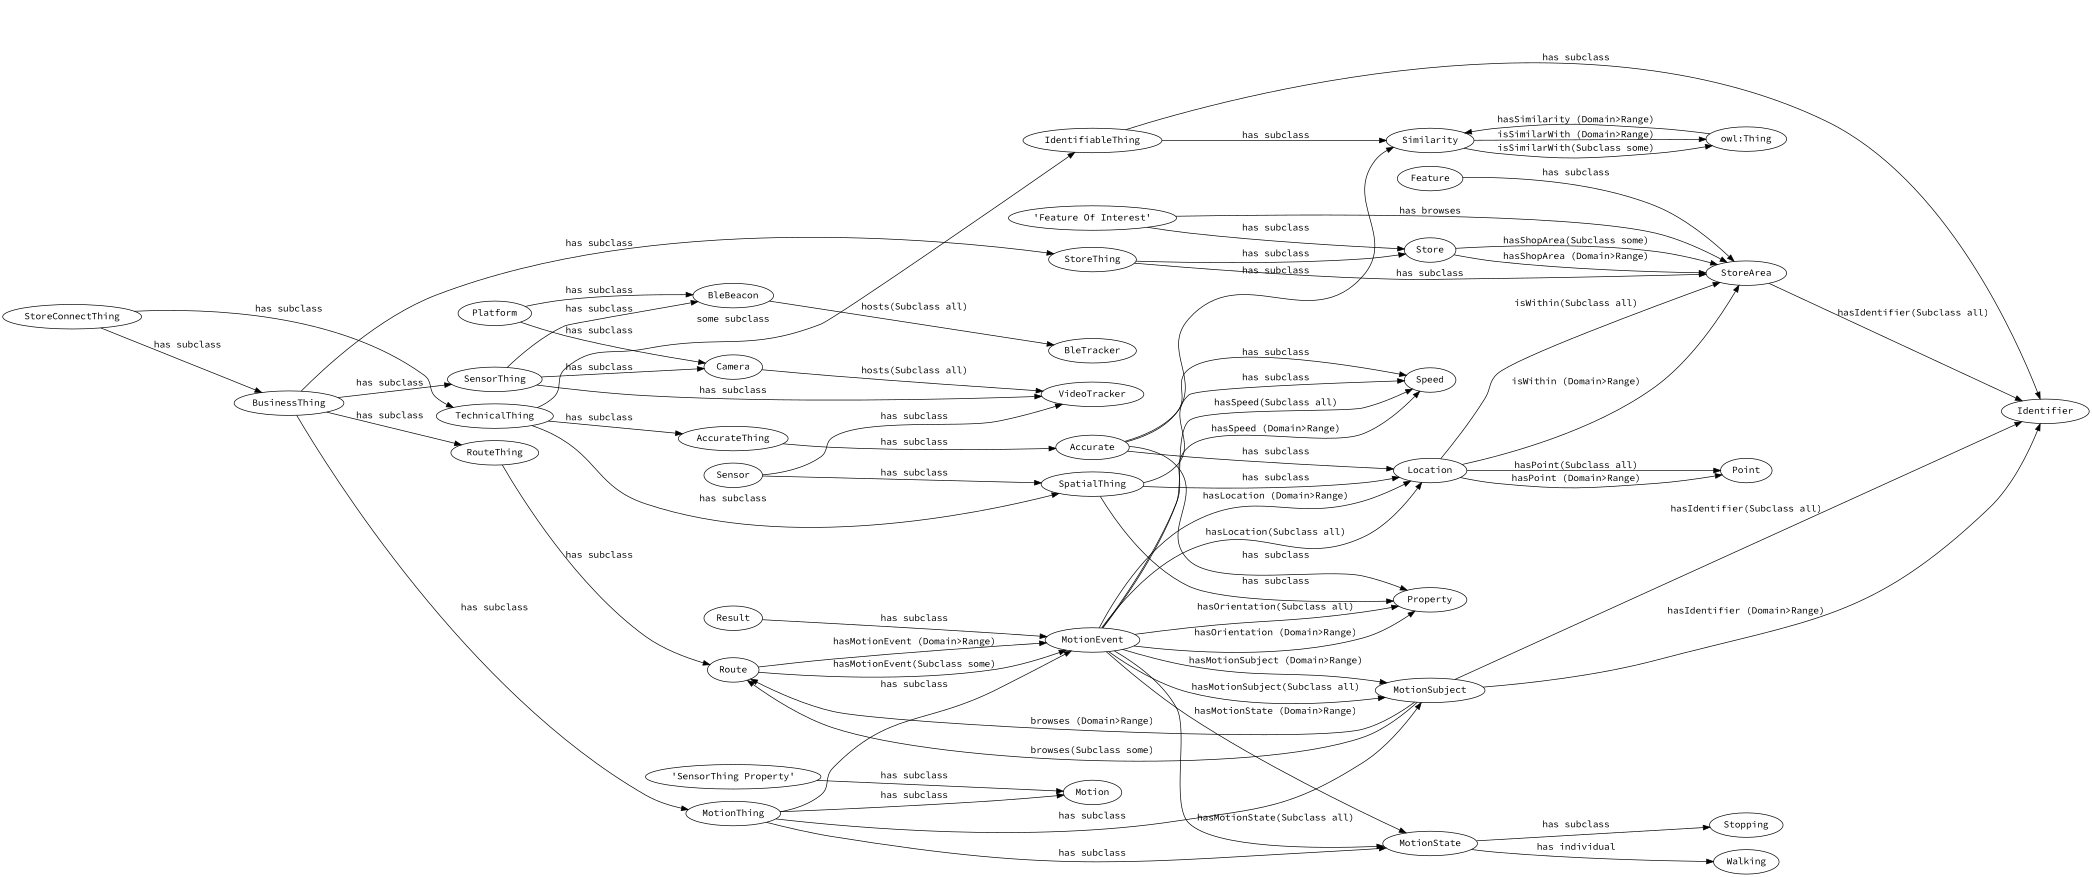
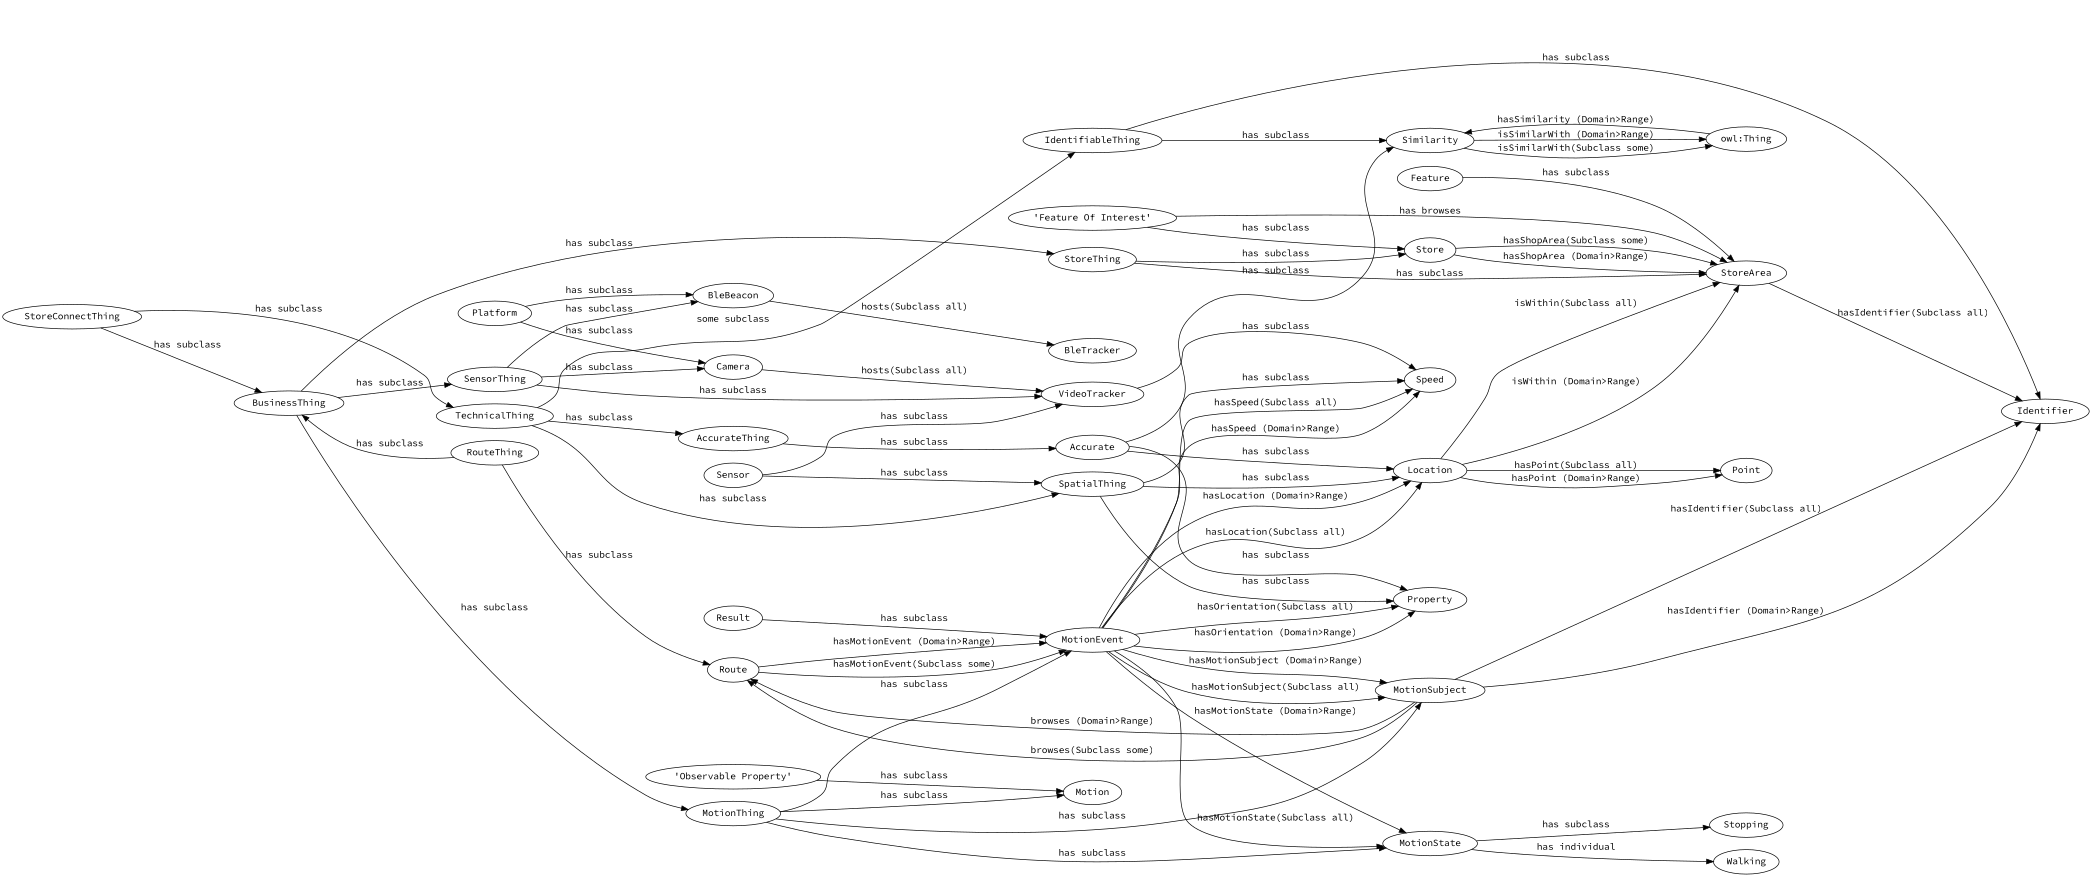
(1240, 358) -> (1265, 332)
(391, 428) -> (376, 454)
(733, 777) -> (733, 777)
